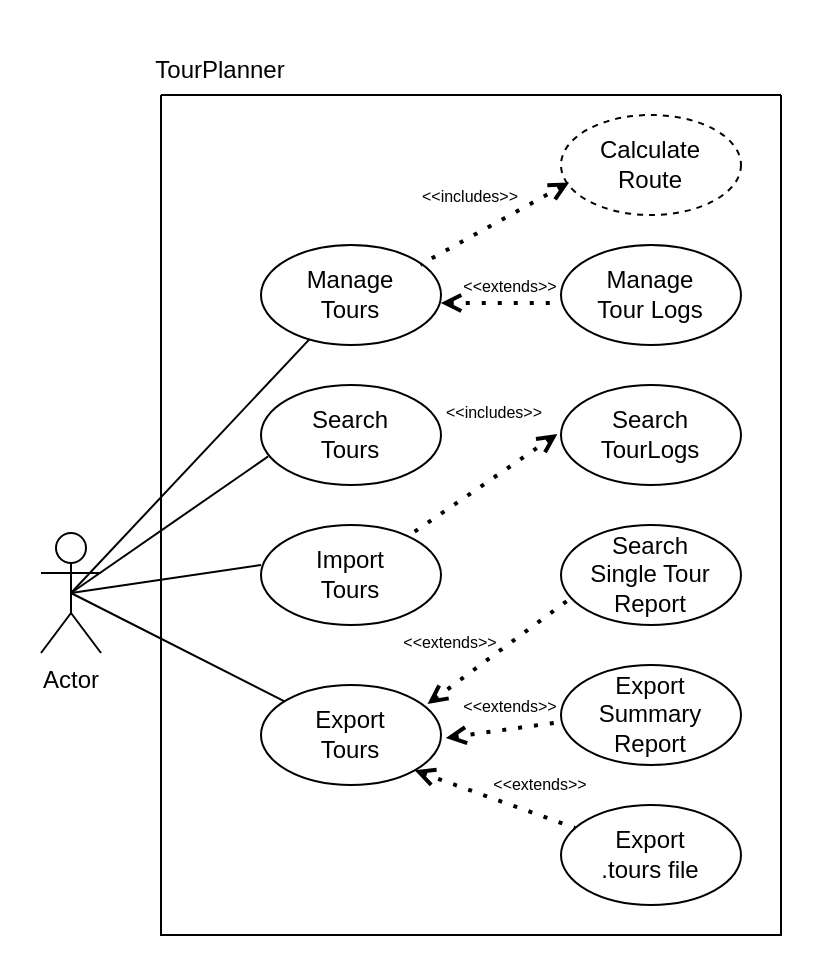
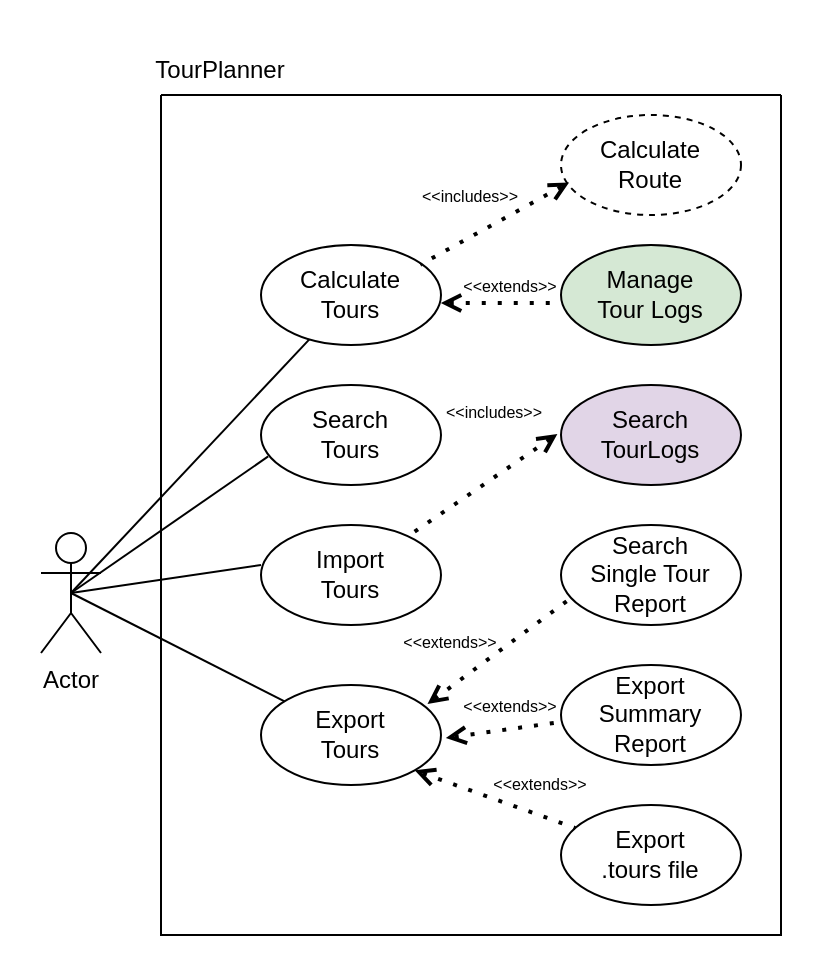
(351, 295) -> (351, 295)
(651, 295) -> (651, 295)
(651, 435) -> (651, 435)
